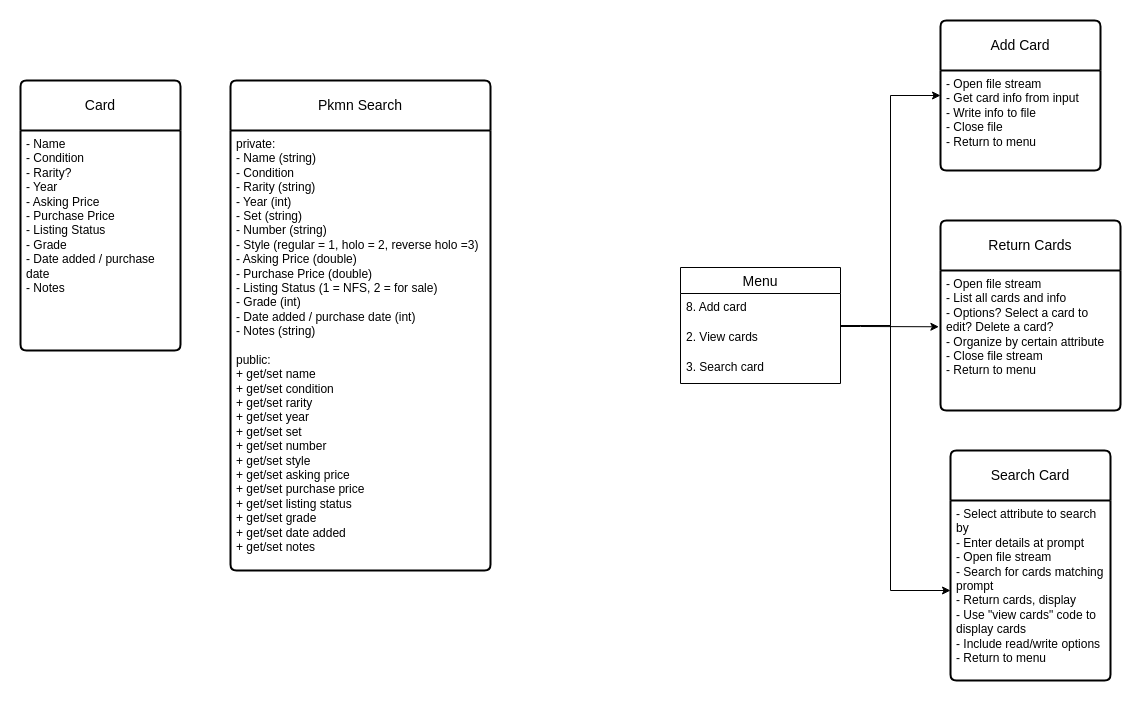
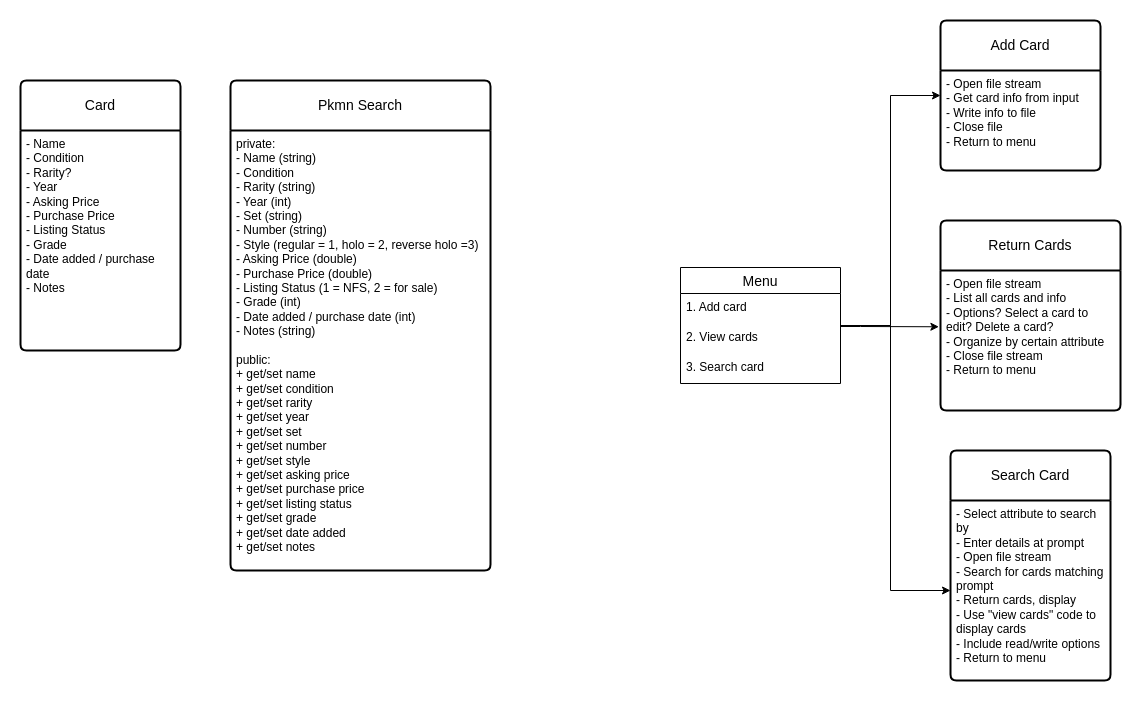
(719, 308) -> (719, 308)
